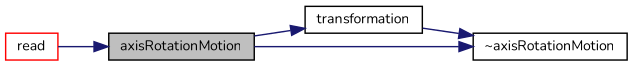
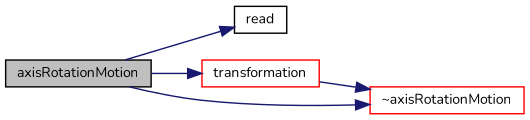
(364, 20) -> (261, 73)
(32, 47) -> (261, 20)
(76, 47) -> (173, 46)
(550, 47) -> (447, 100)
